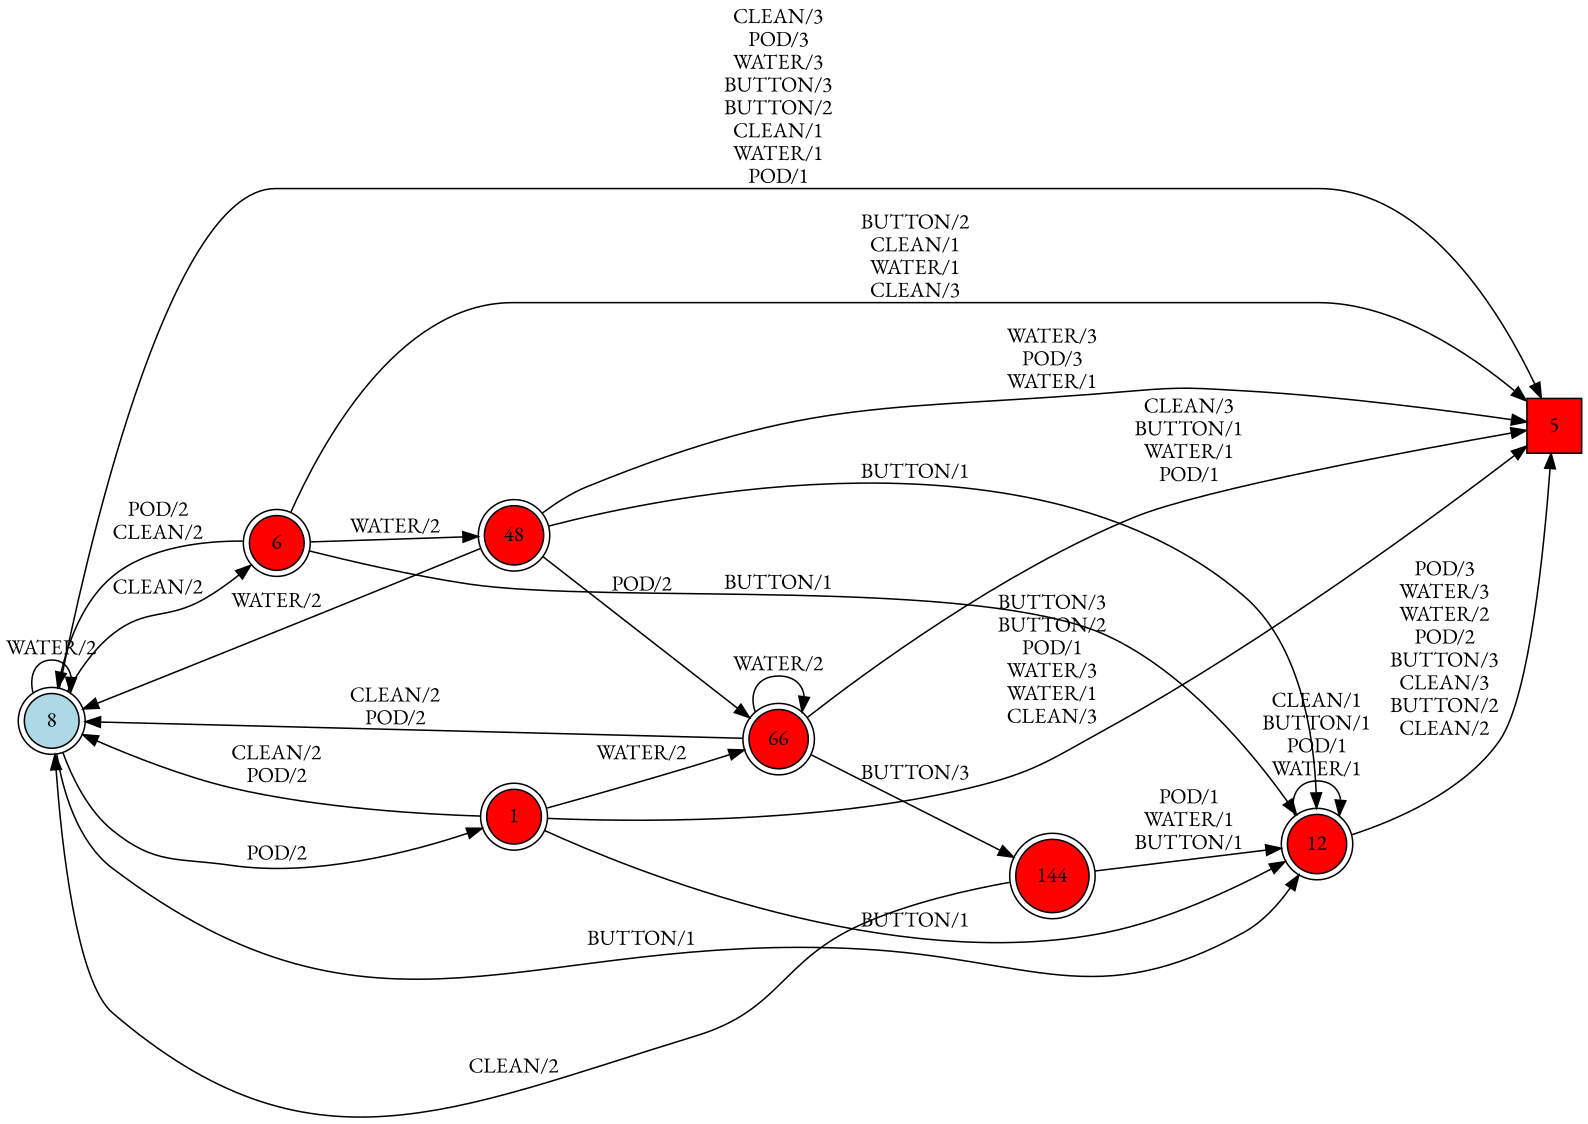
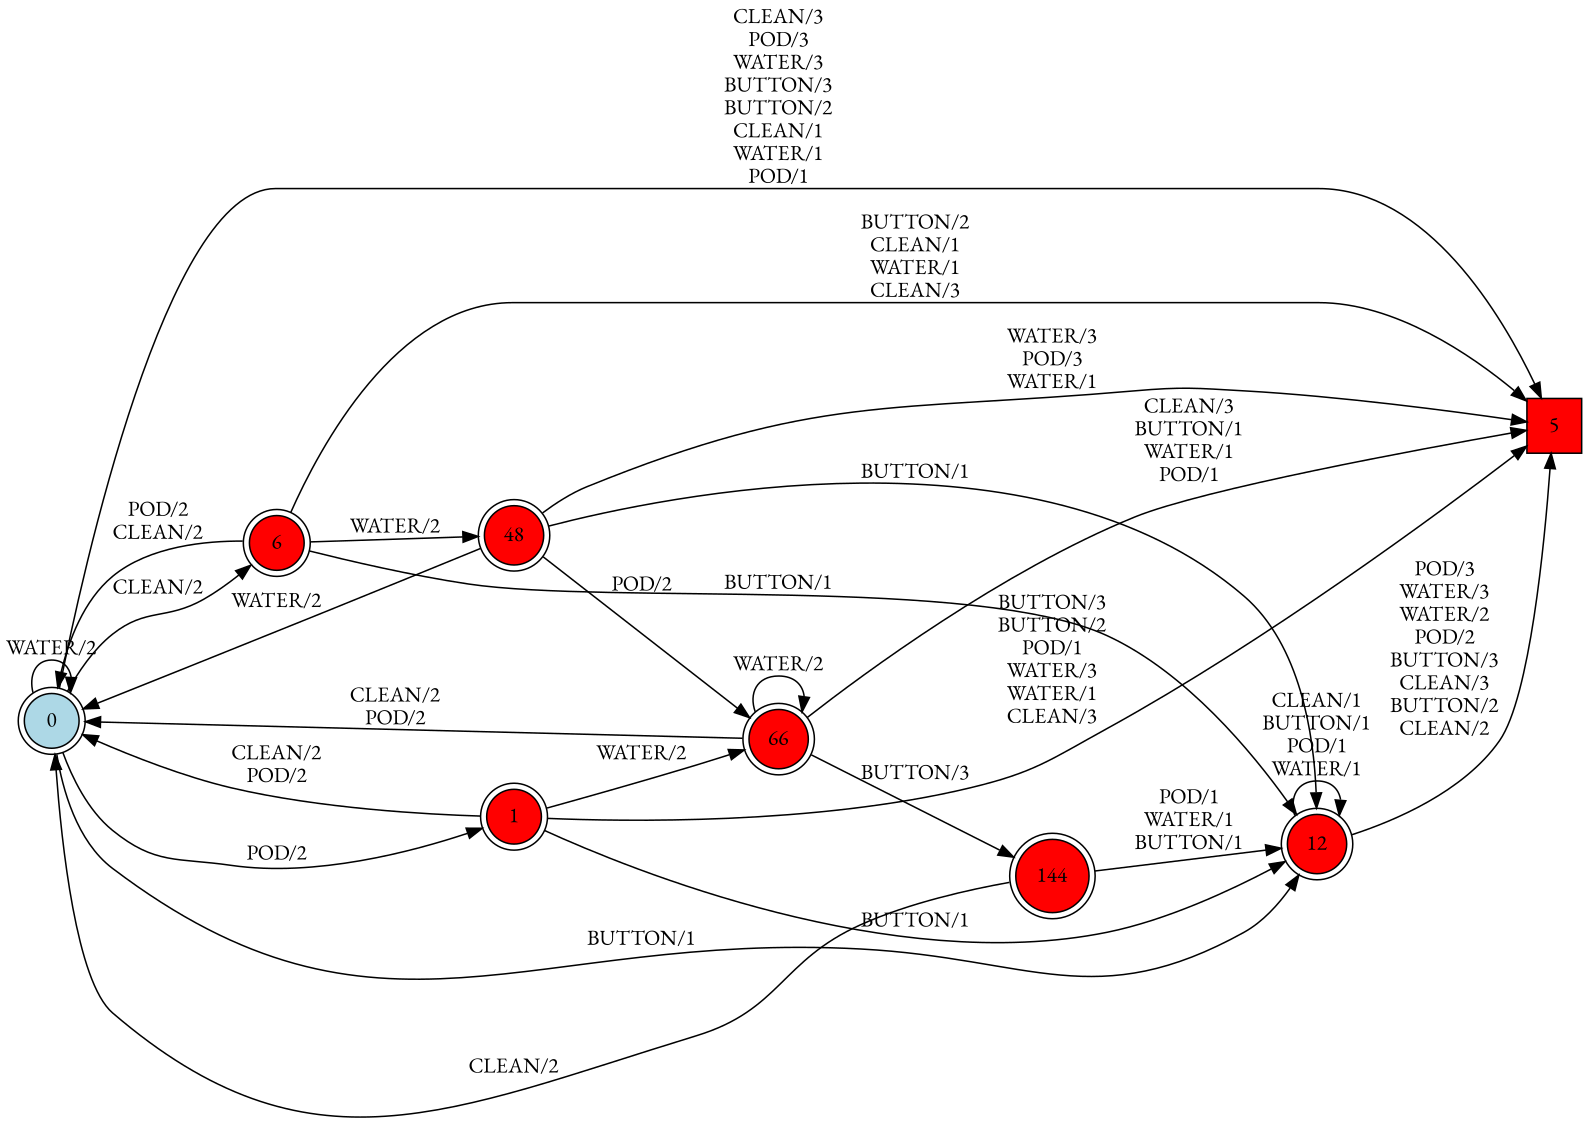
(52, 721) -> (52, 721)
